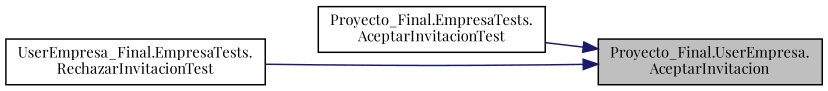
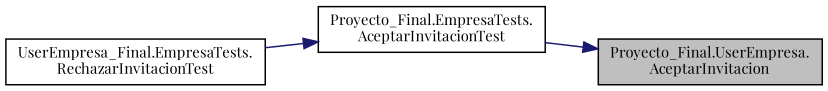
(424, 65) -> (284, 46)
